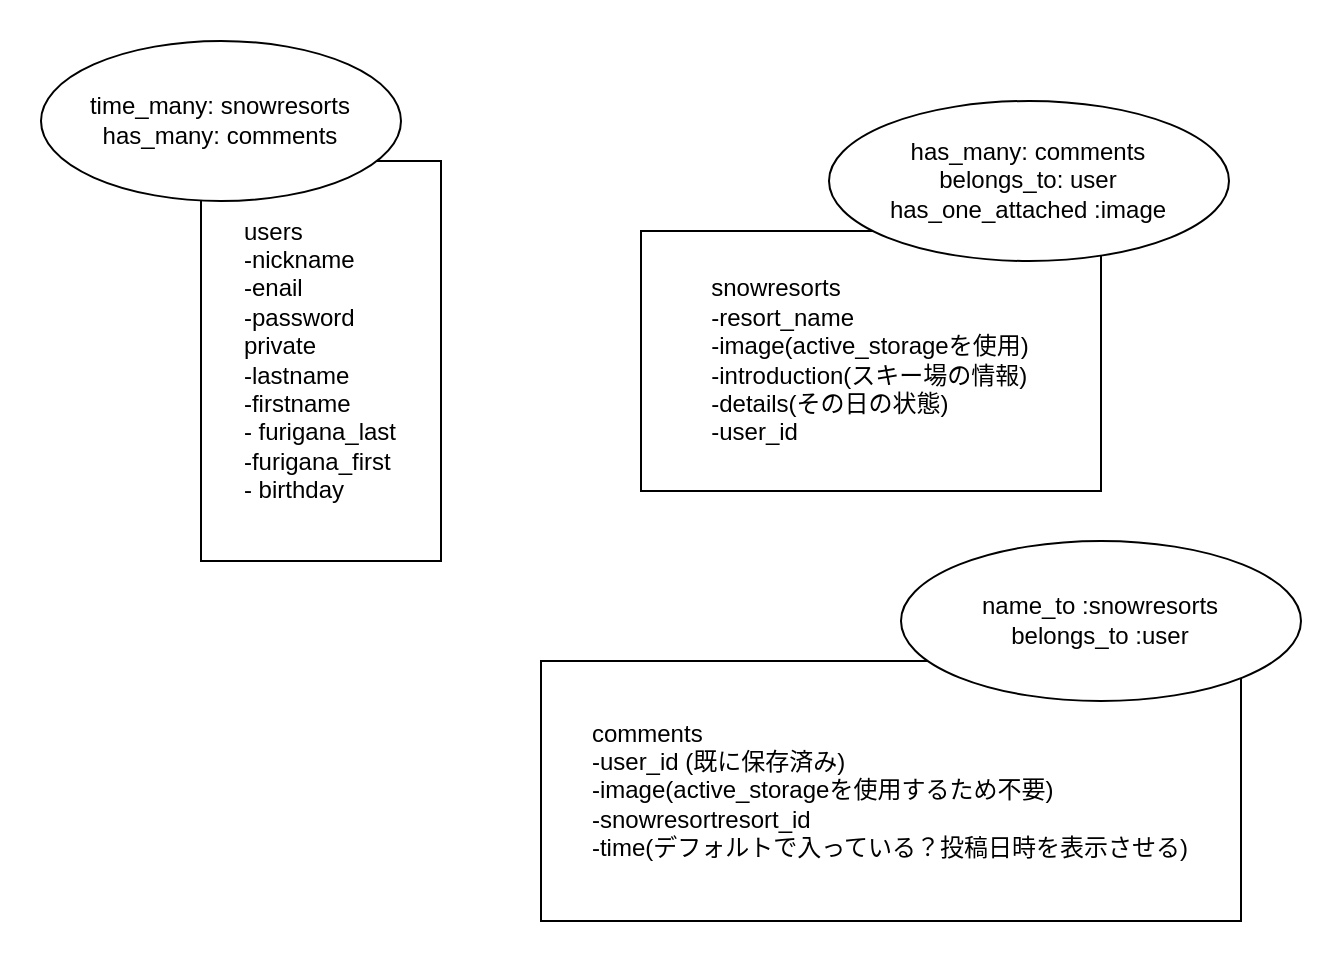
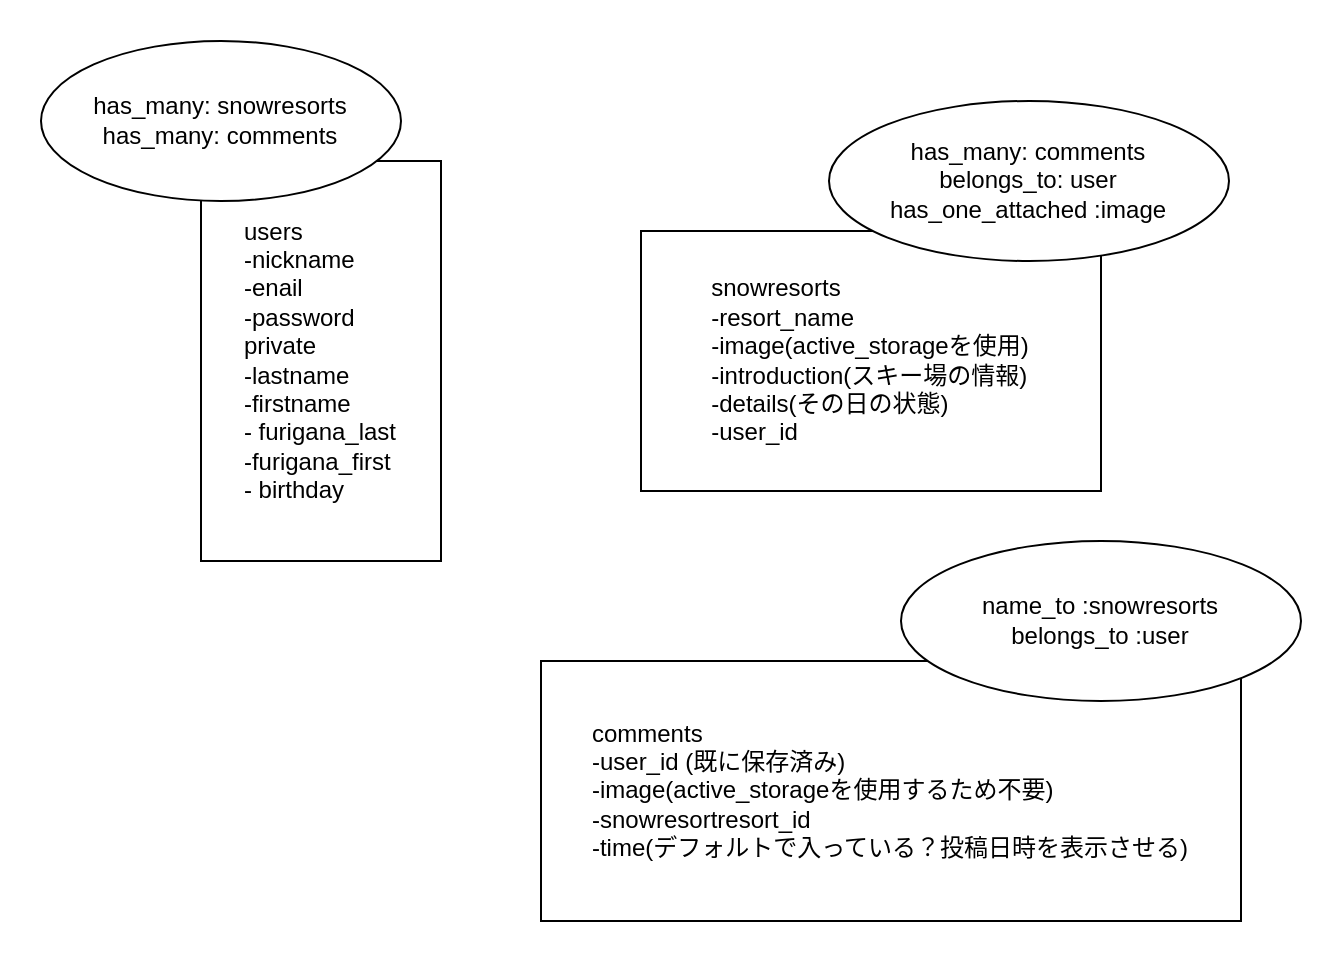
(221, 121) -> (221, 121)
